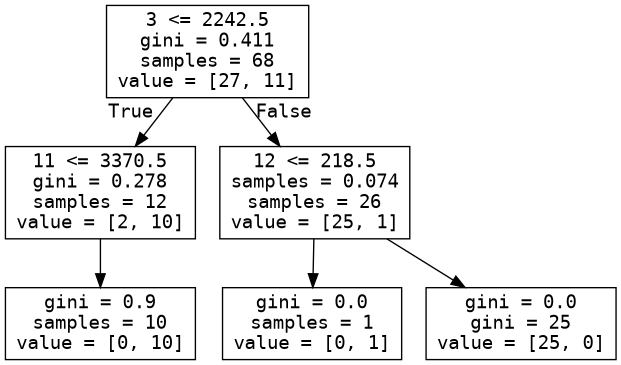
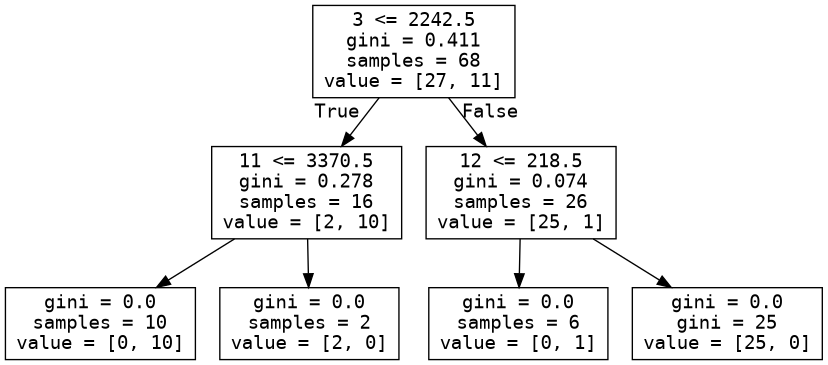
(100, 193) -> (307, 193)
(315, 193) -> (521, 193)
(100, 324) -> (100, 324)
none -> (309, 324)
(312, 324) -> (518, 324)
